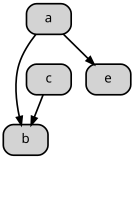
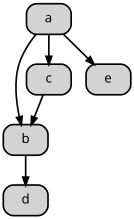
none -> (49, 45)
none -> (26, 200)
